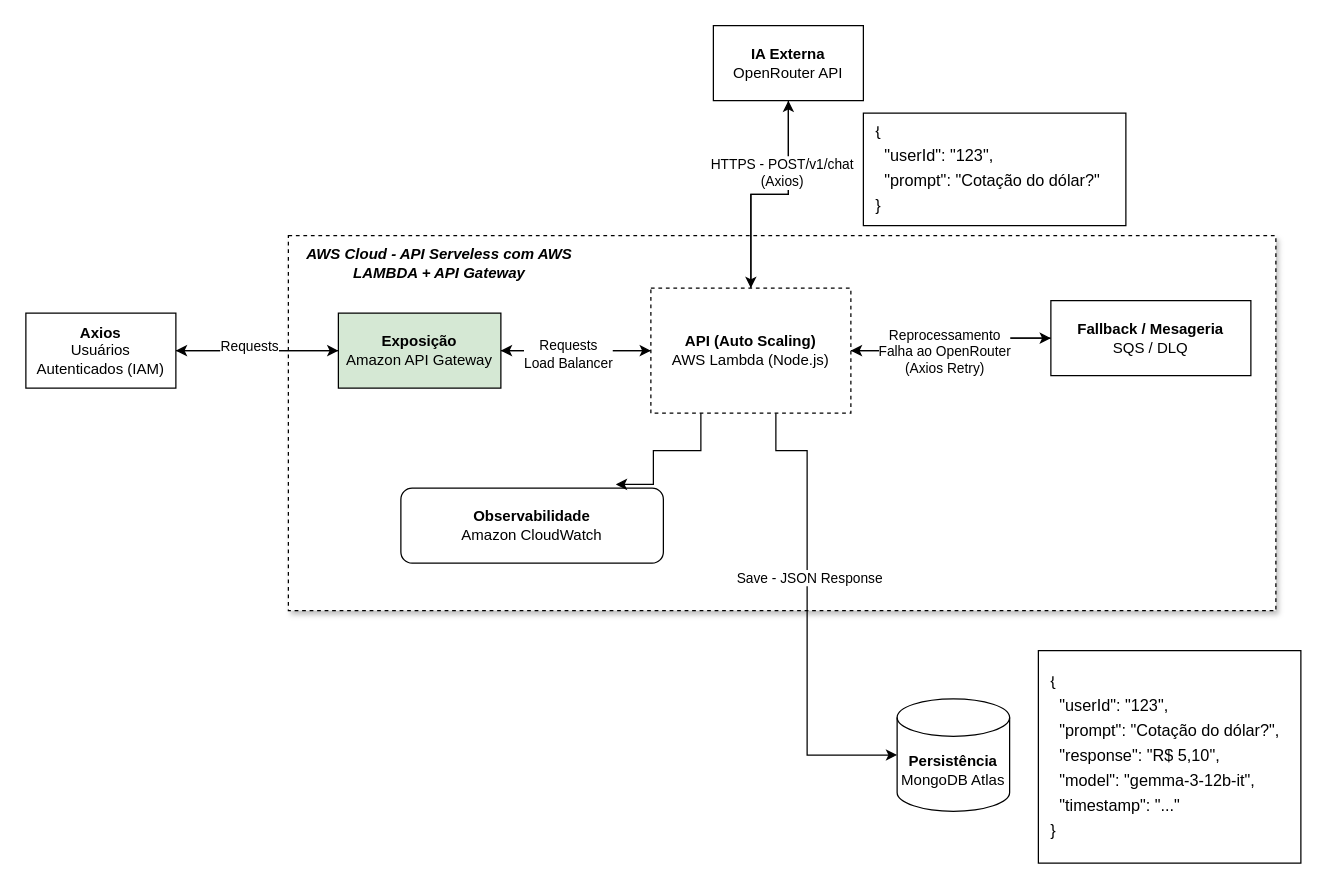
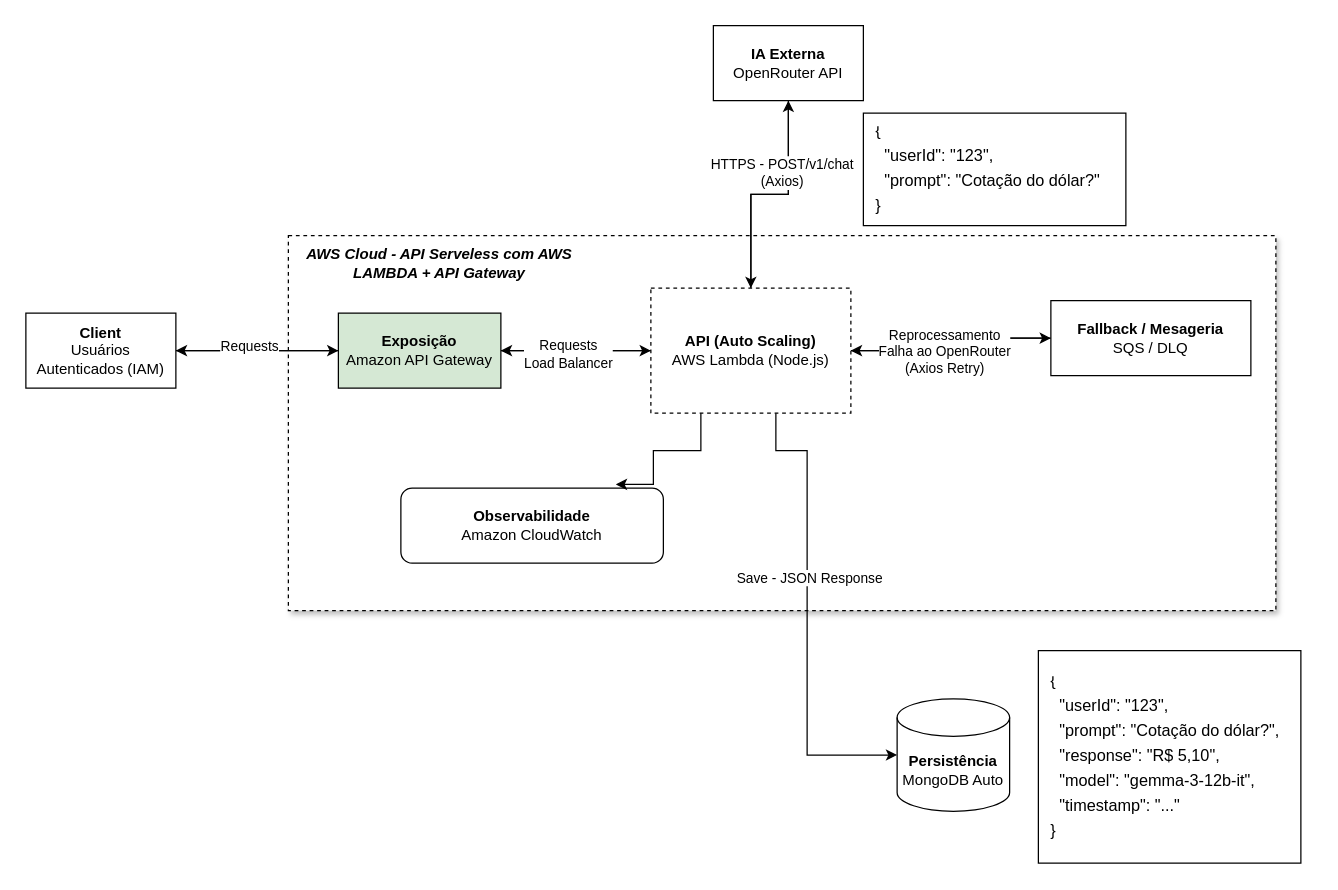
(101, 351) -> (101, 351)
(953, 771) -> (953, 771)
